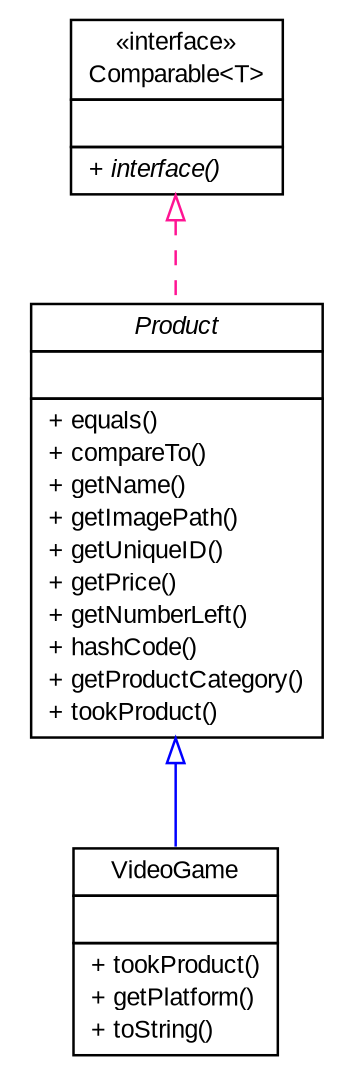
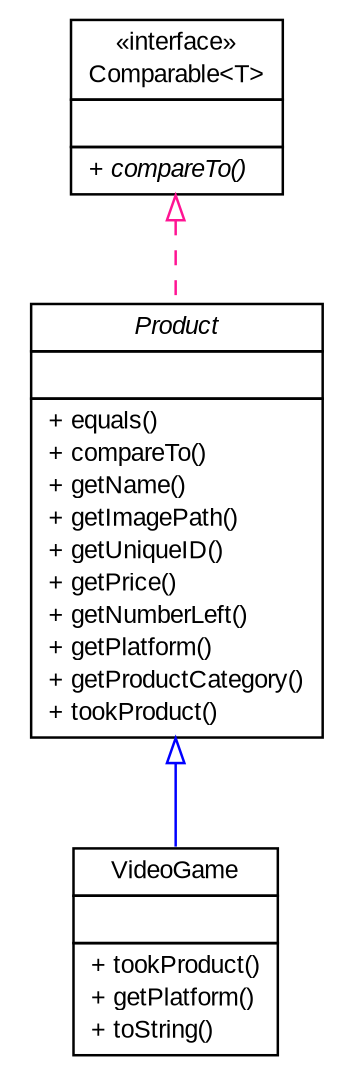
(154, 169) -> (168, 169)
(123, 648) -> (131, 648)
